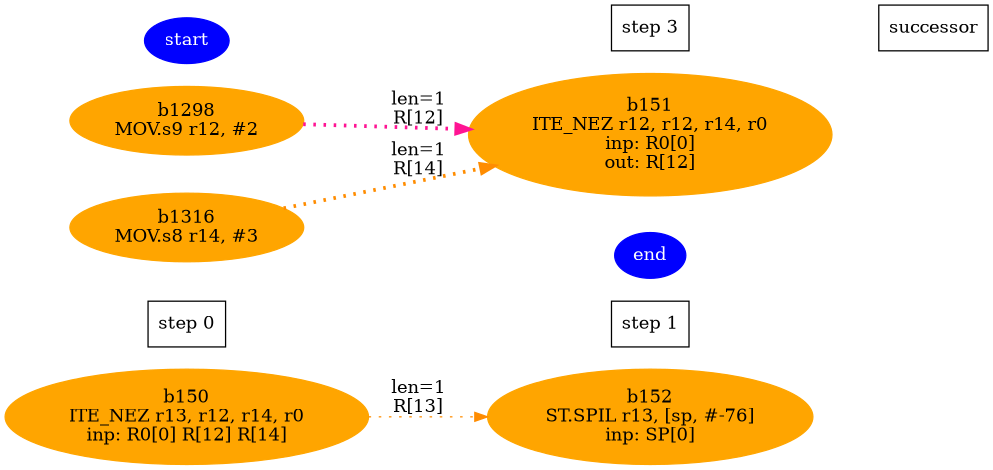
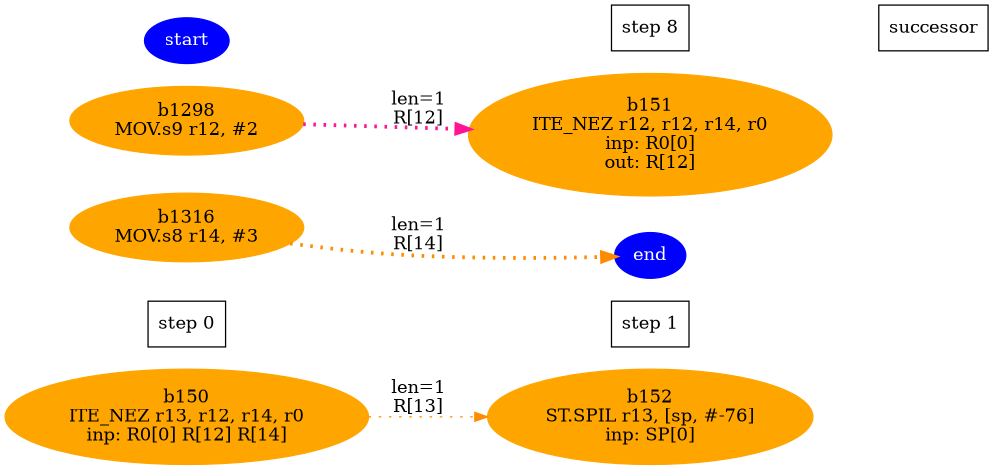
(650, 28) -> (650, 28)
(382, 188) -> (446, 257)
